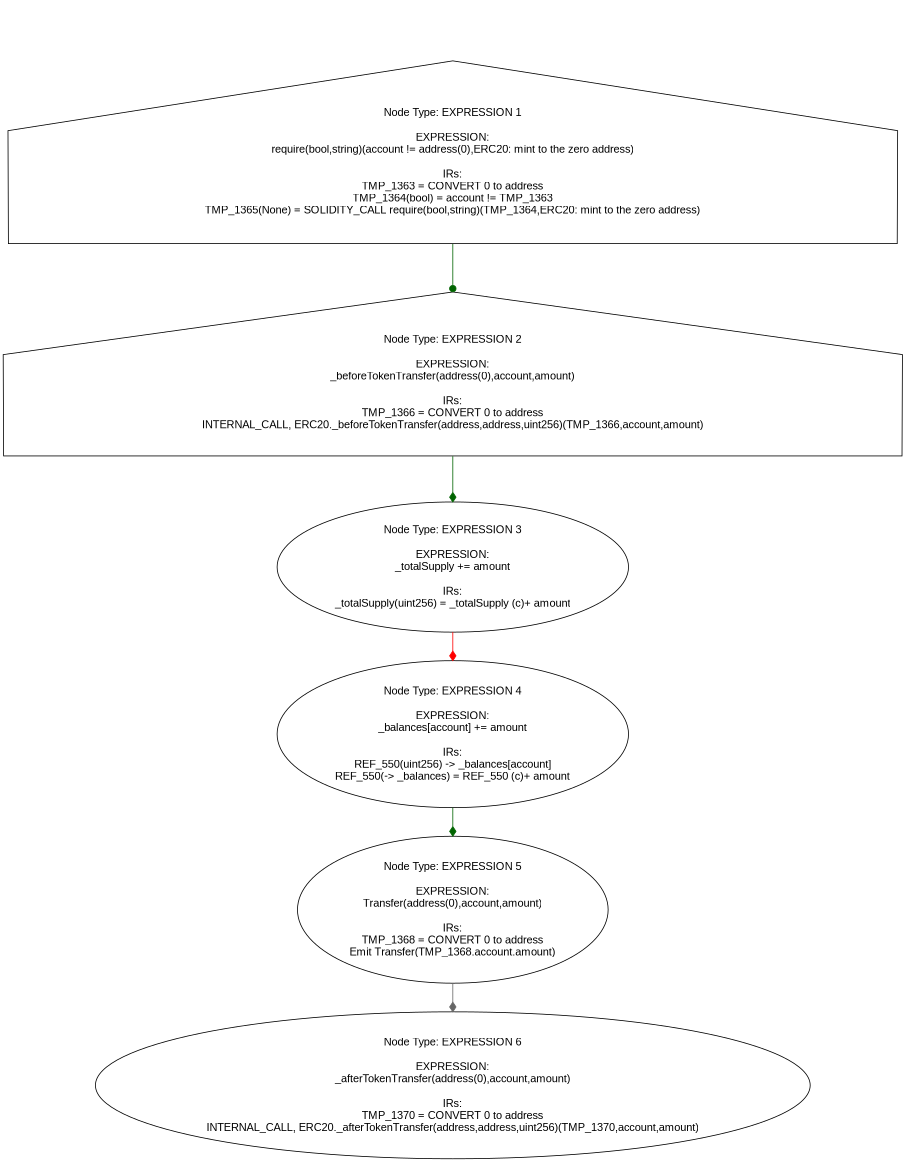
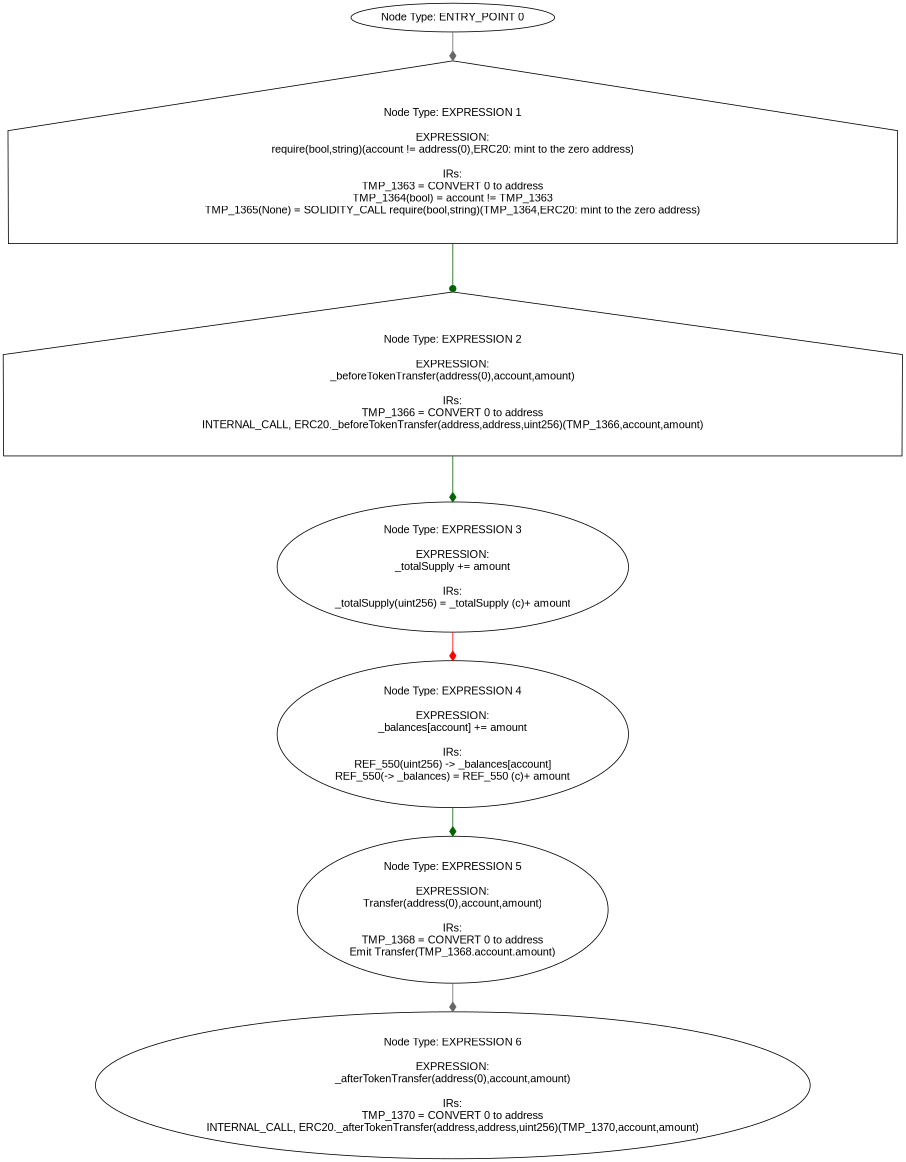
none -> (453, 18)
